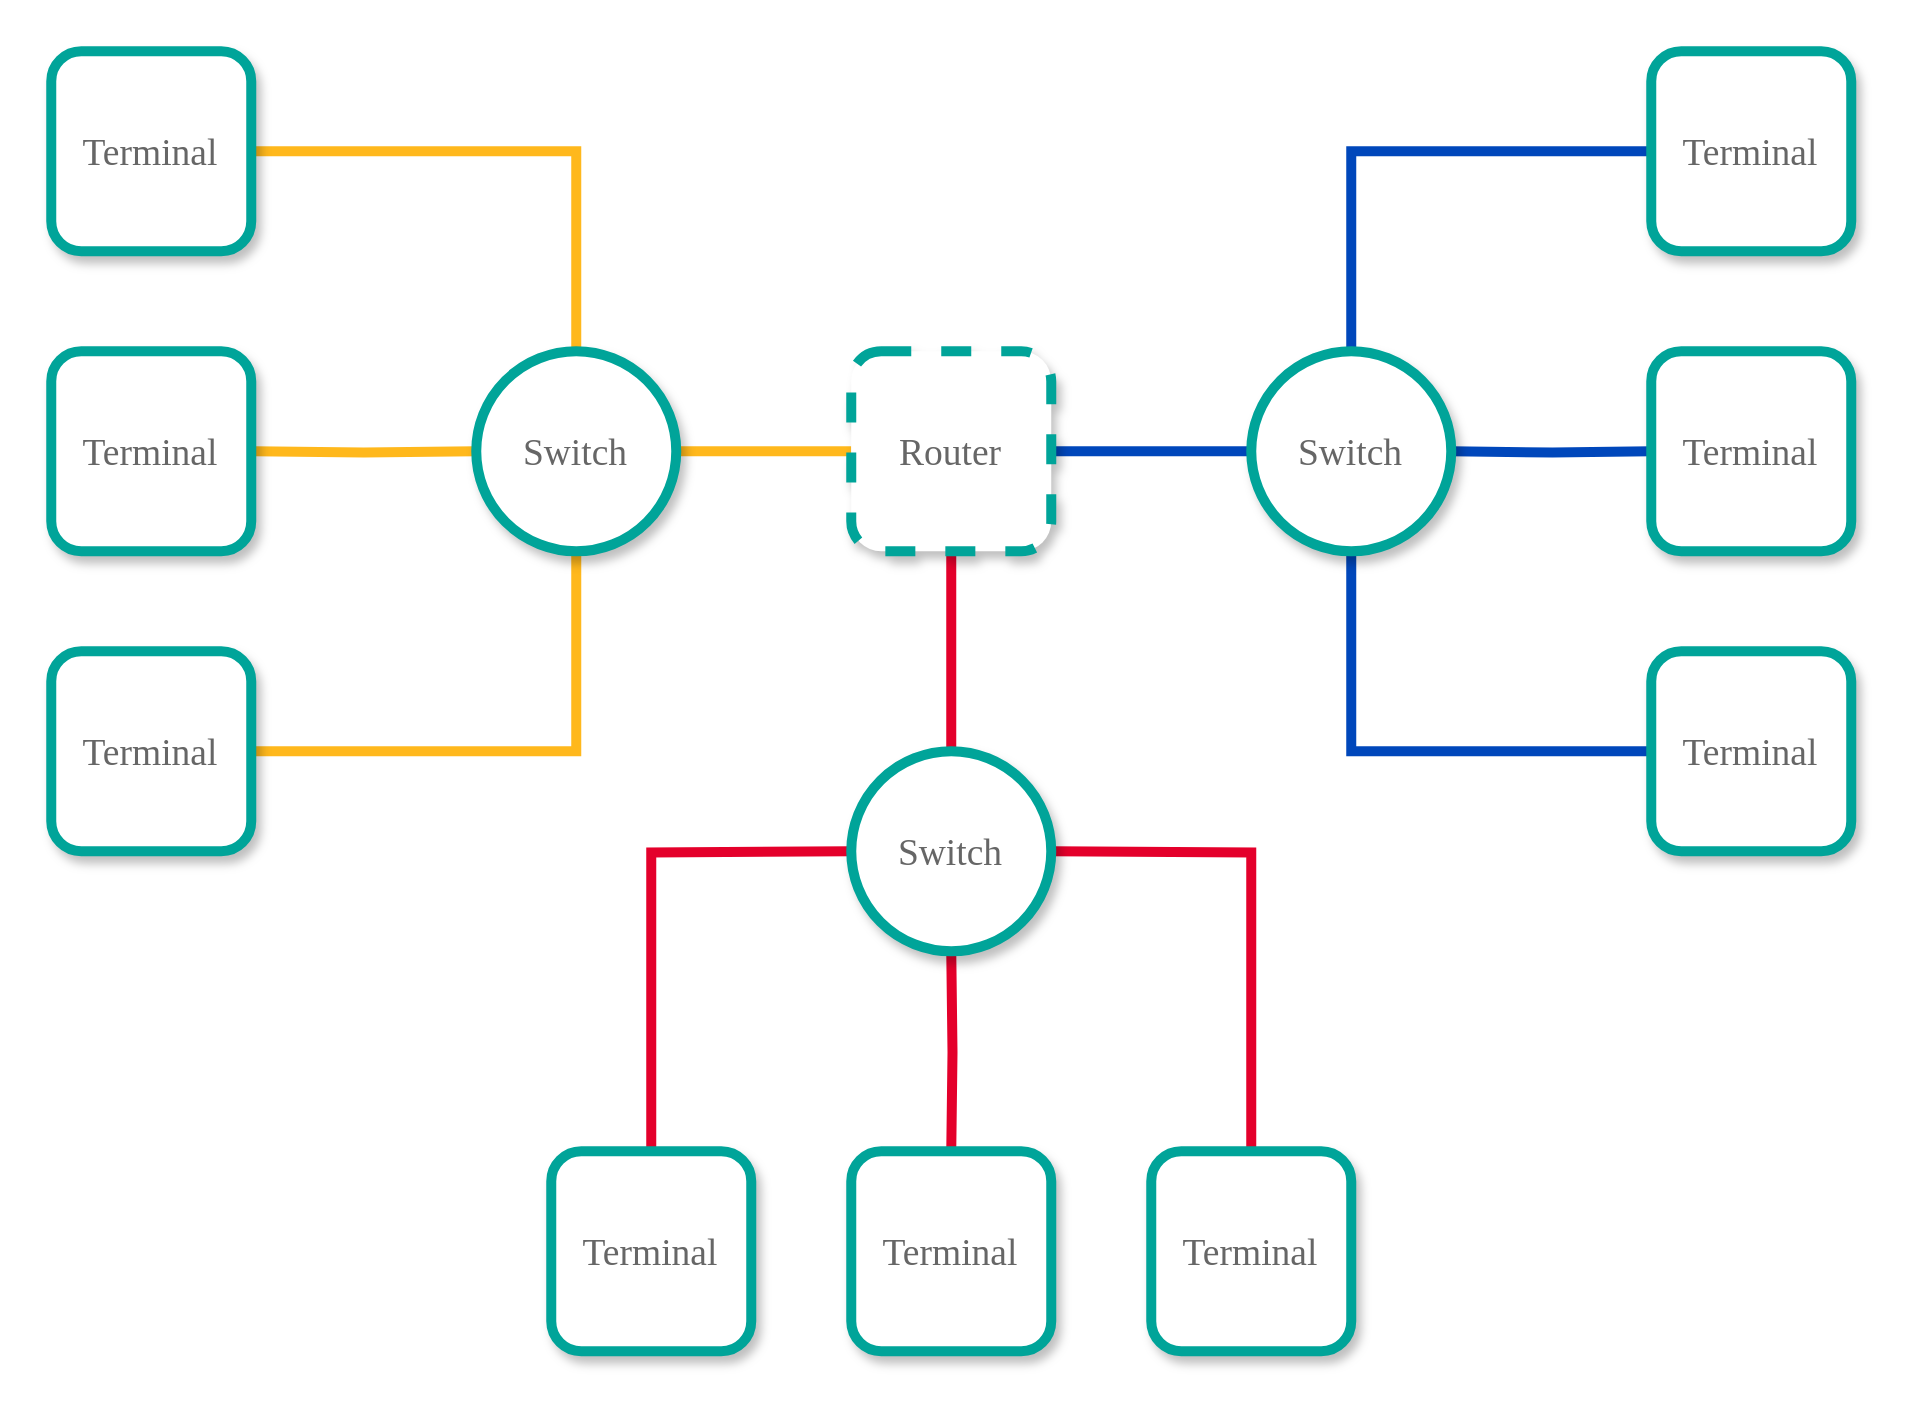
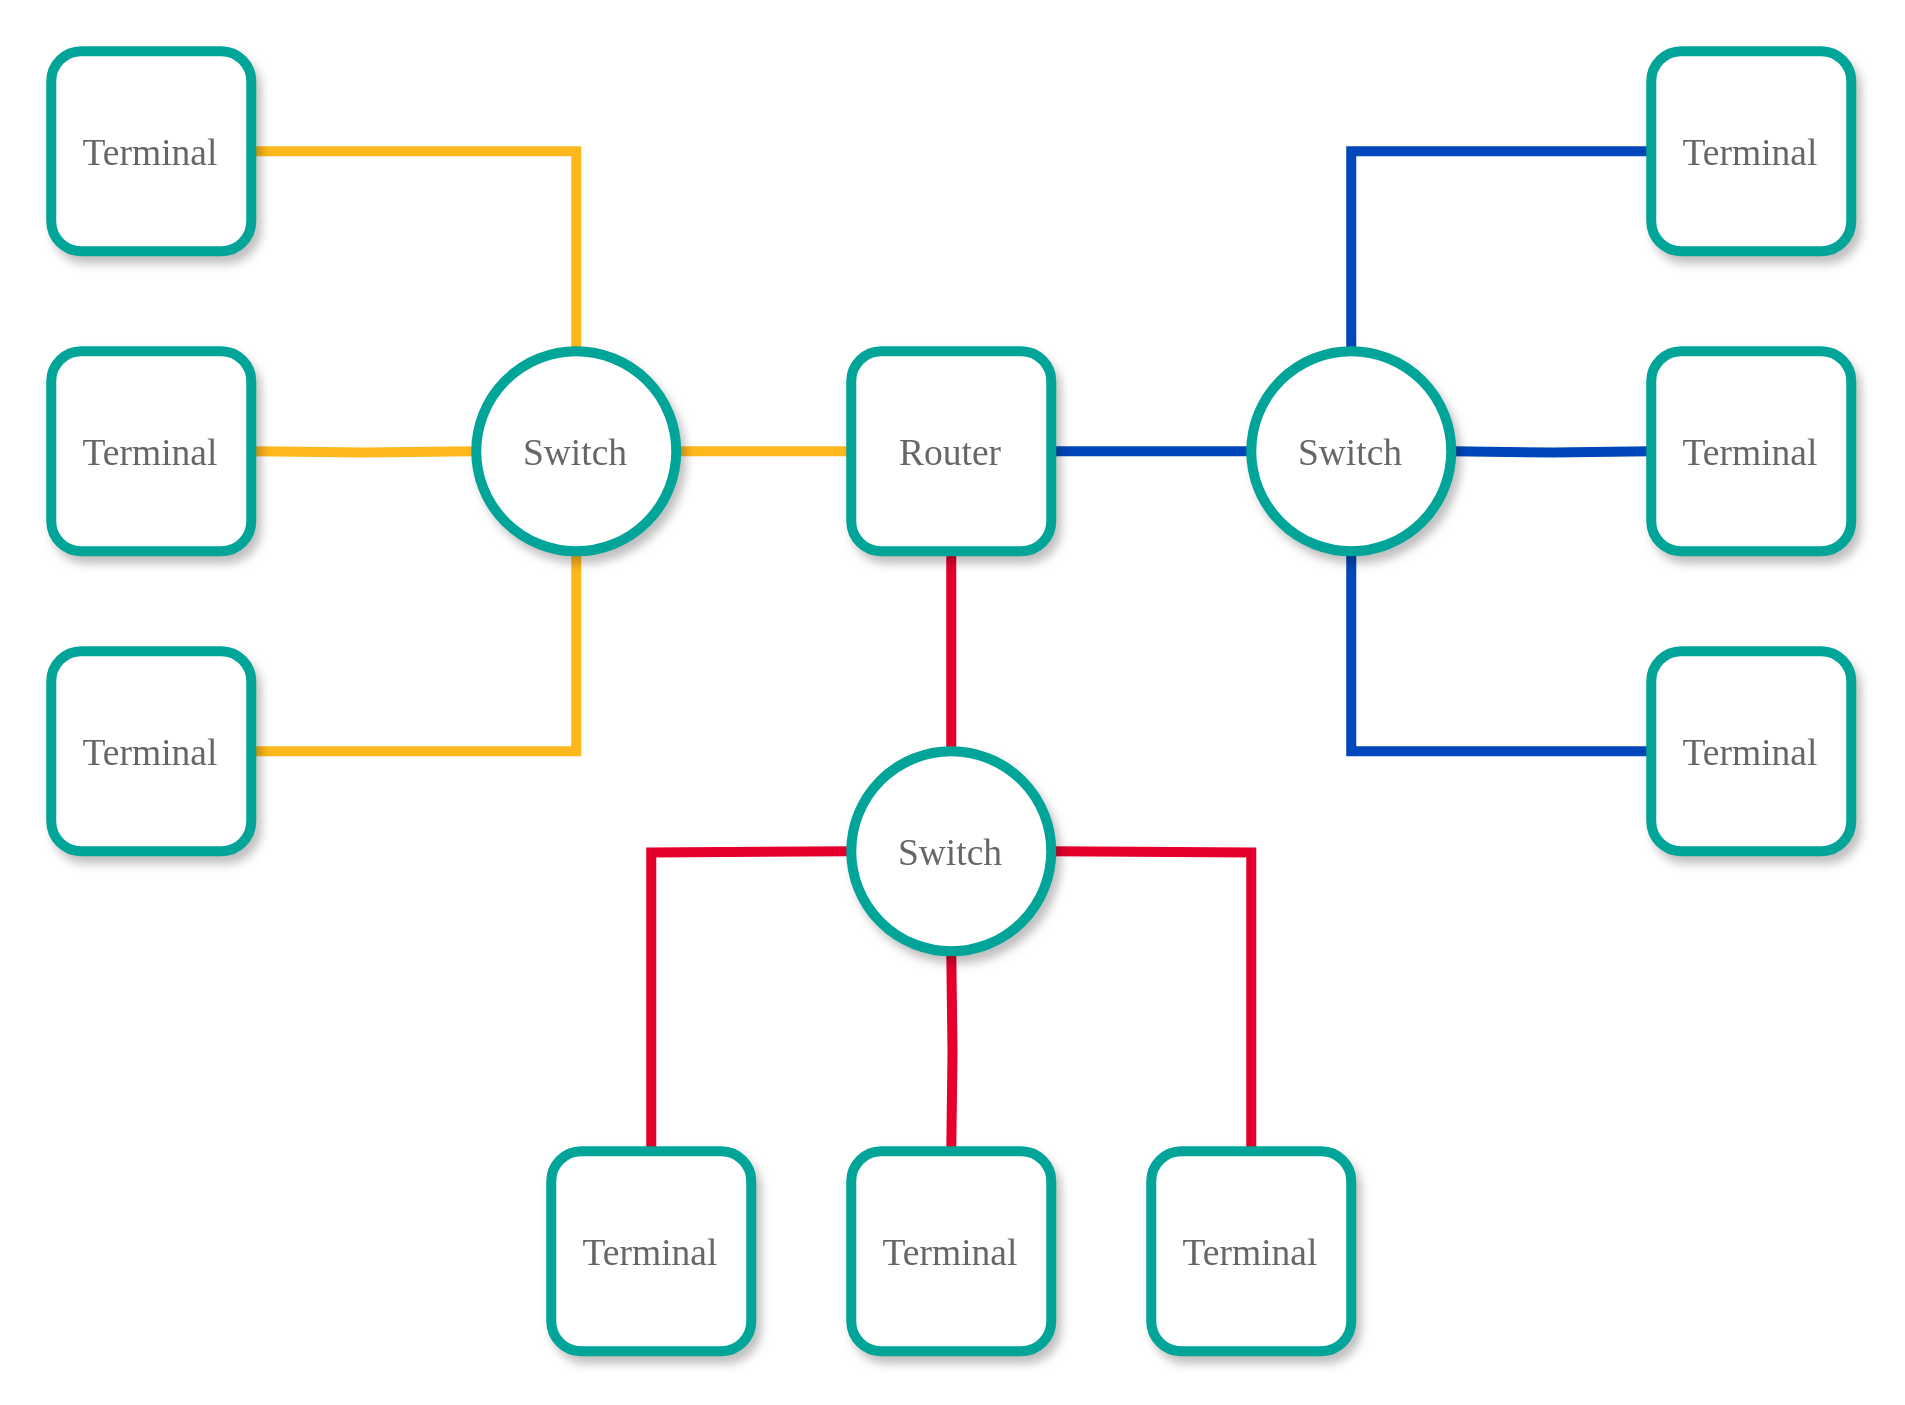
(951, 451) -> (951, 451)
